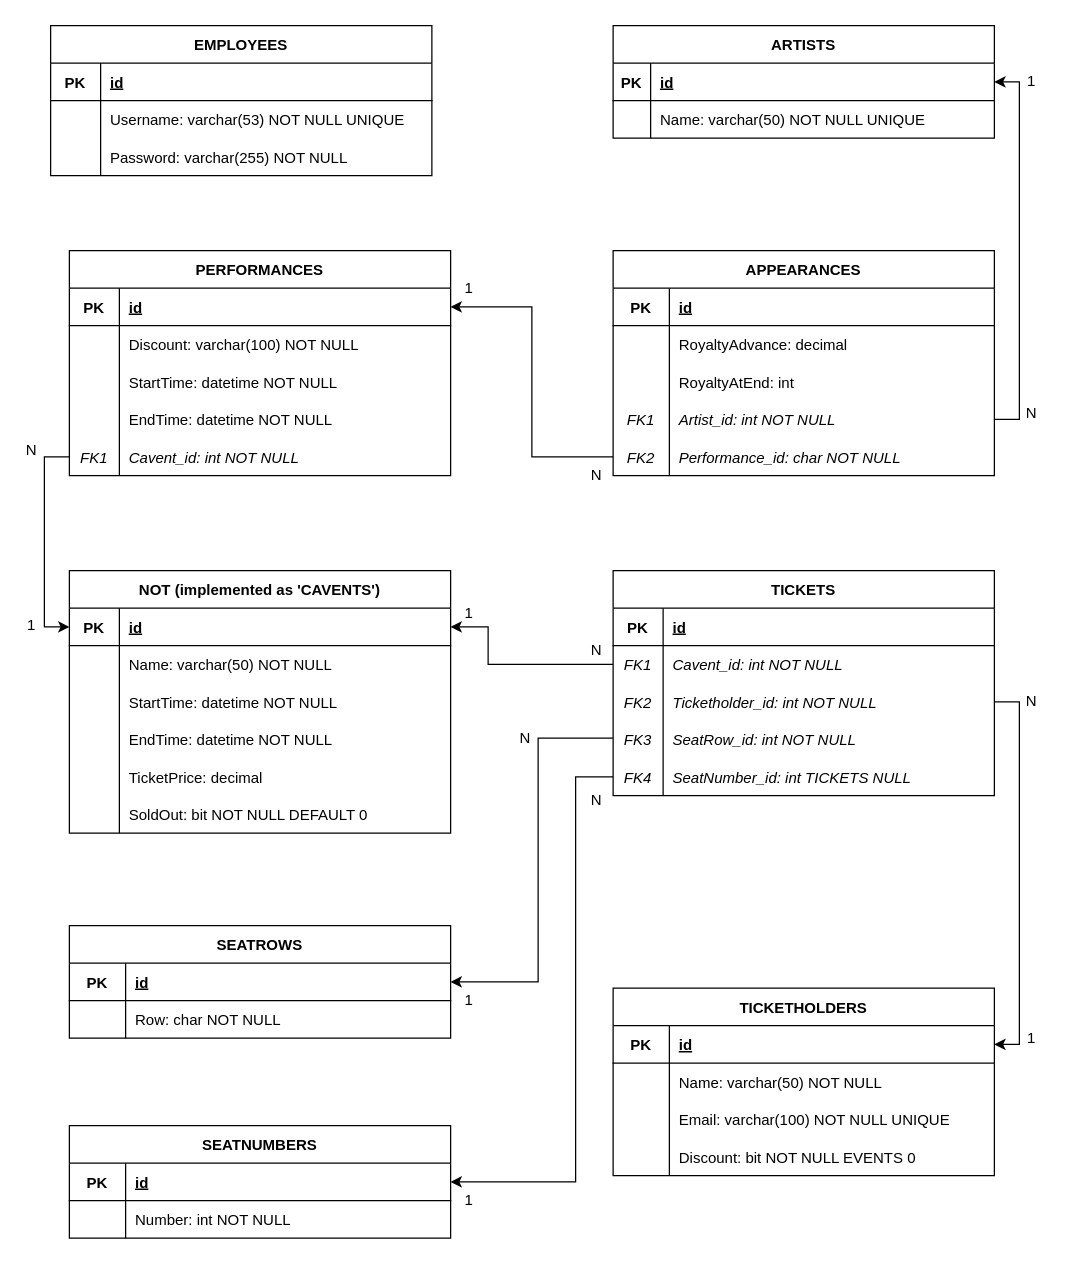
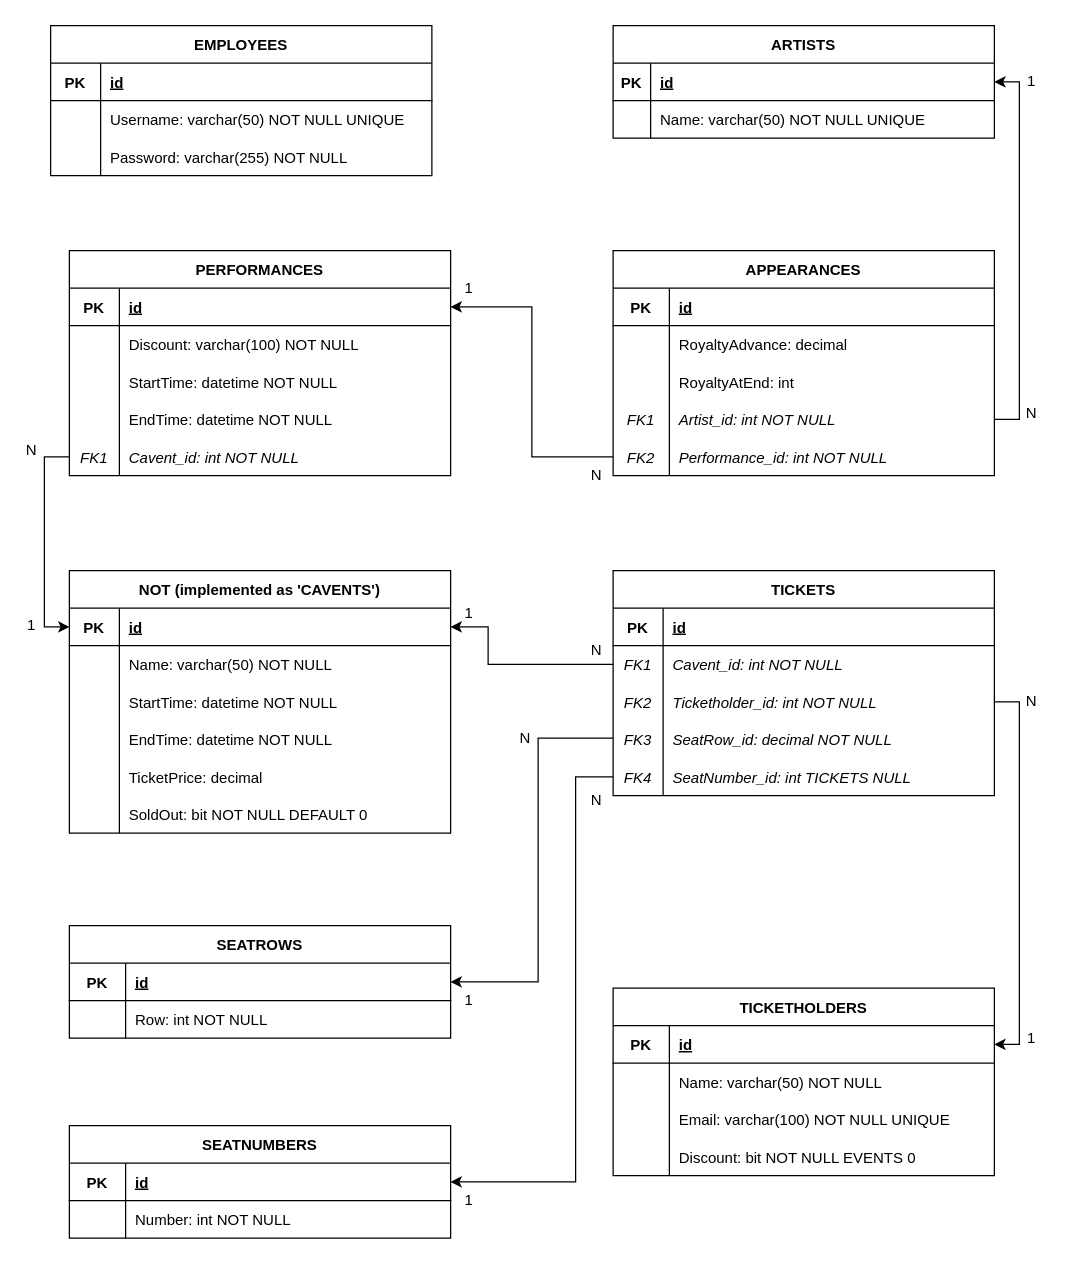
(256, 120) -> (256, 120)
(791, 458) -> (785, 458)
(762, 740) -> (776, 740)
(203, 1020) -> (197, 1020)
